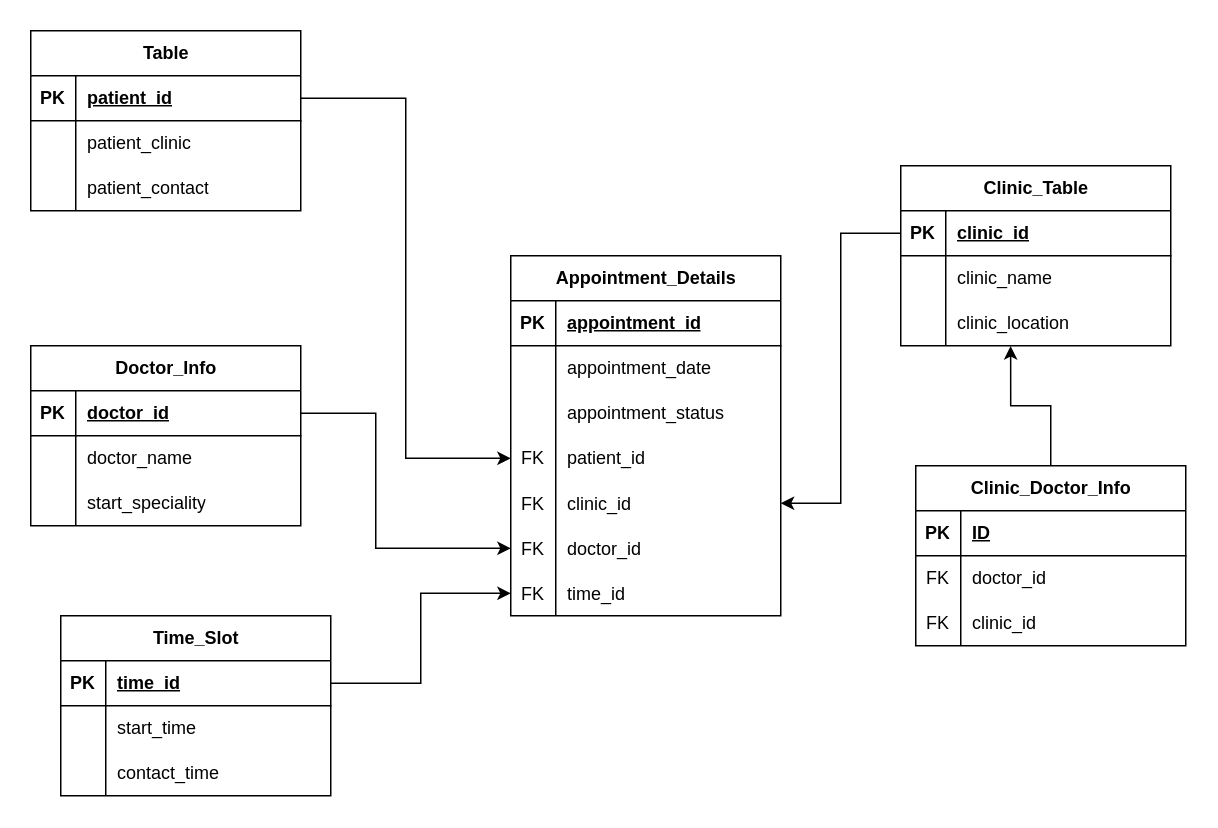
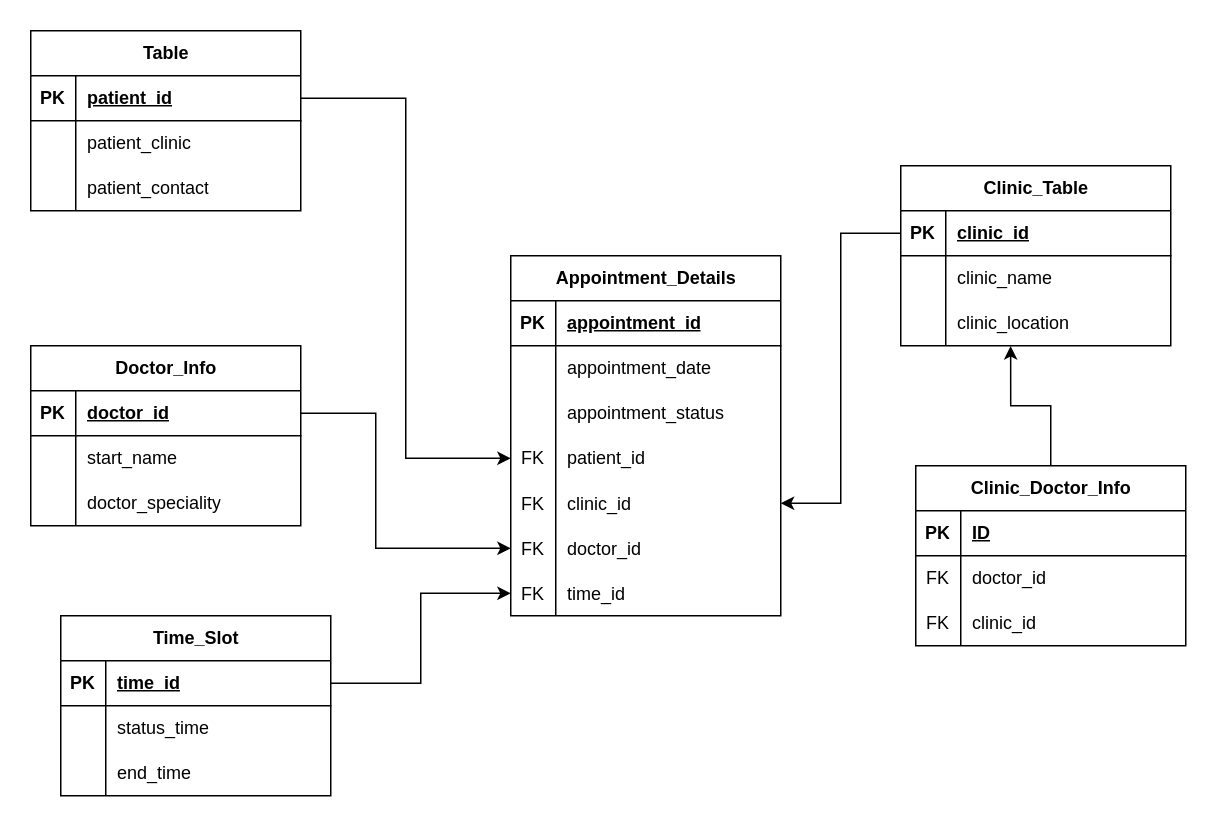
(143, 458) -> (138, 458)
(161, 503) -> (166, 503)
(166, 728) -> (171, 728)
(176, 773) -> (156, 773)
